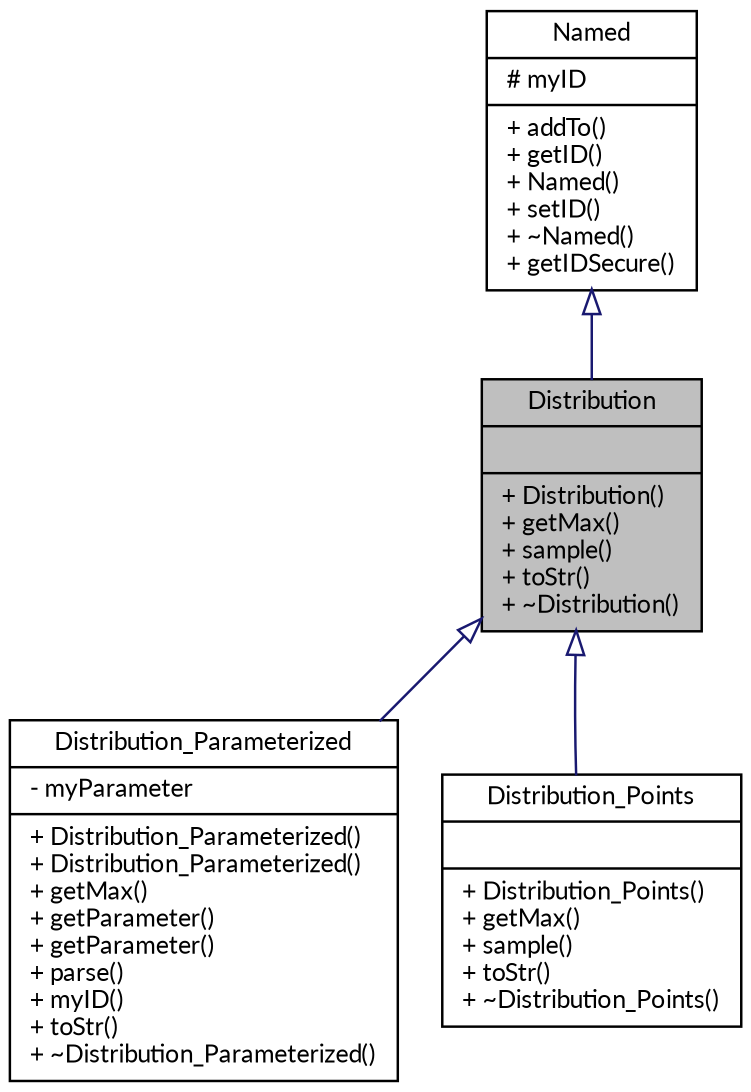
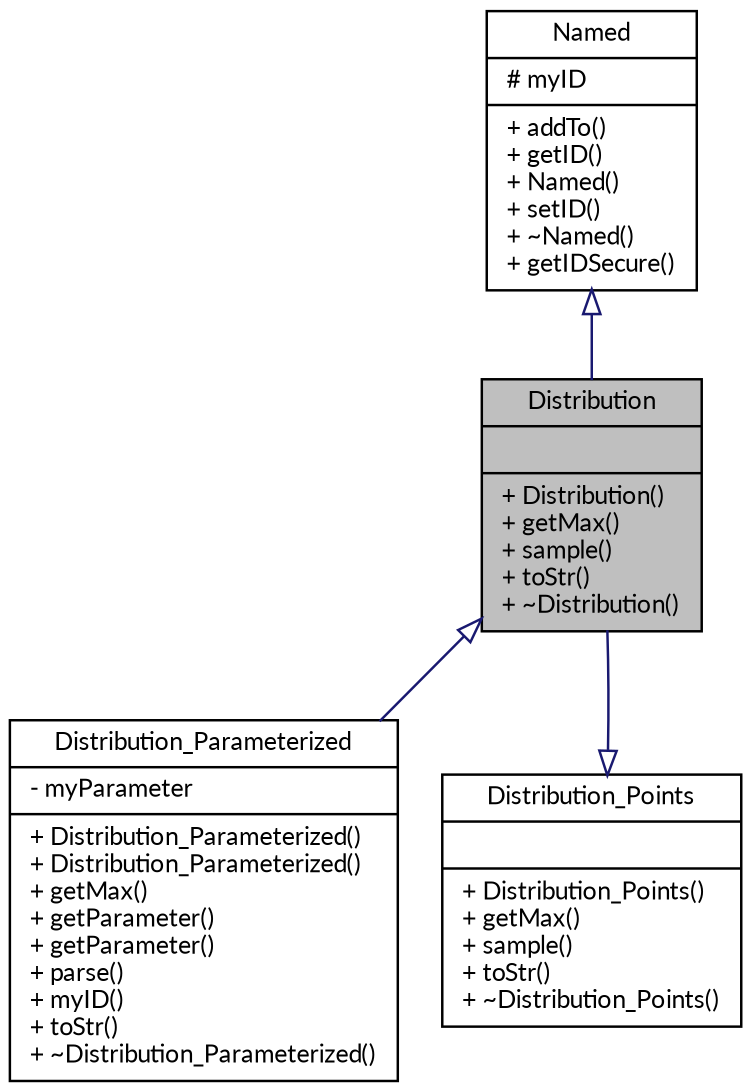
(575, 716) -> (608, 690)
